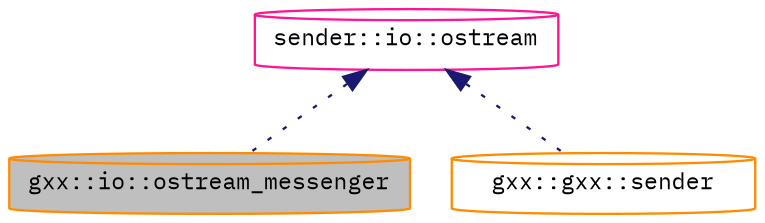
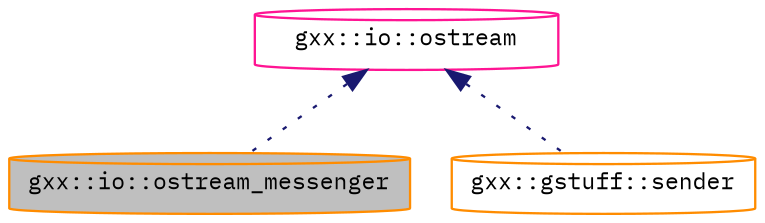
(407, 40) -> (407, 40)
(603, 183) -> (603, 183)
